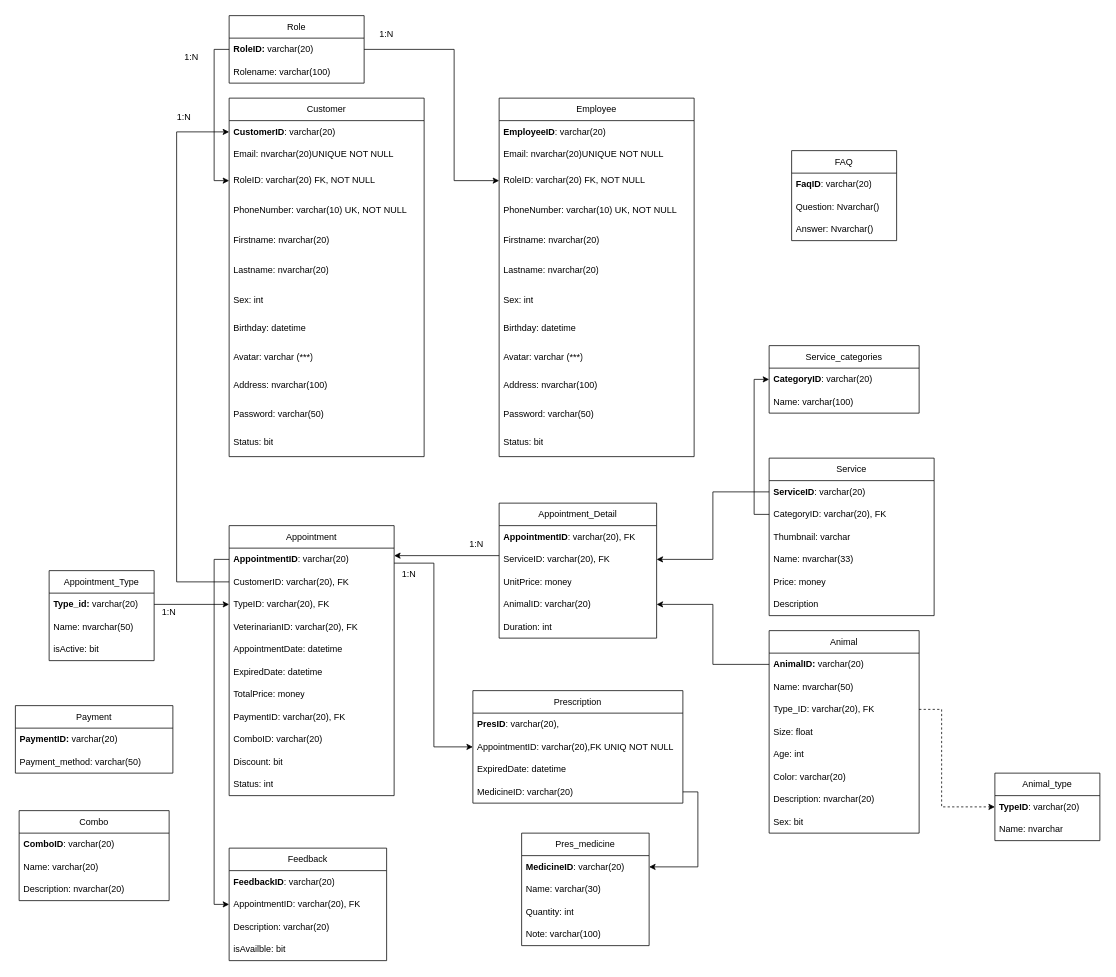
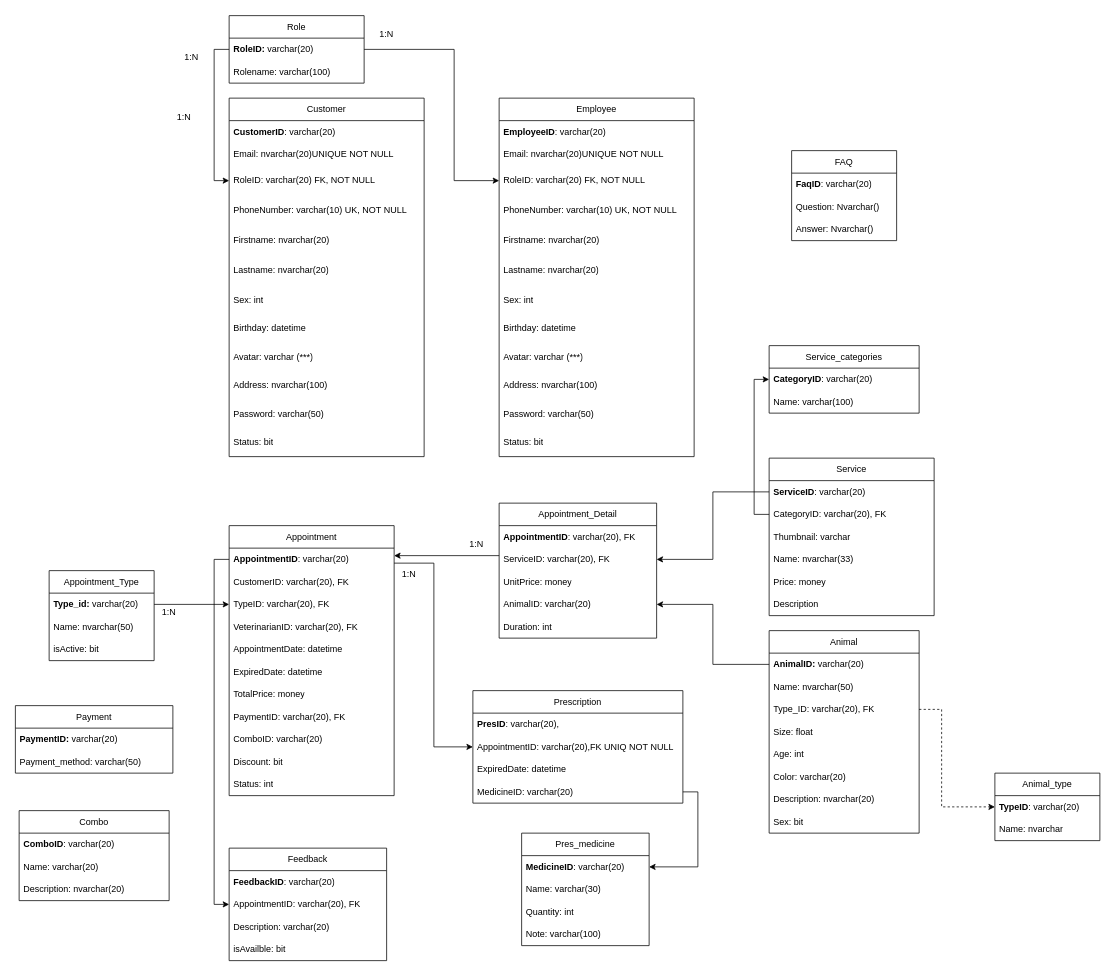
(177, 358) -> none
